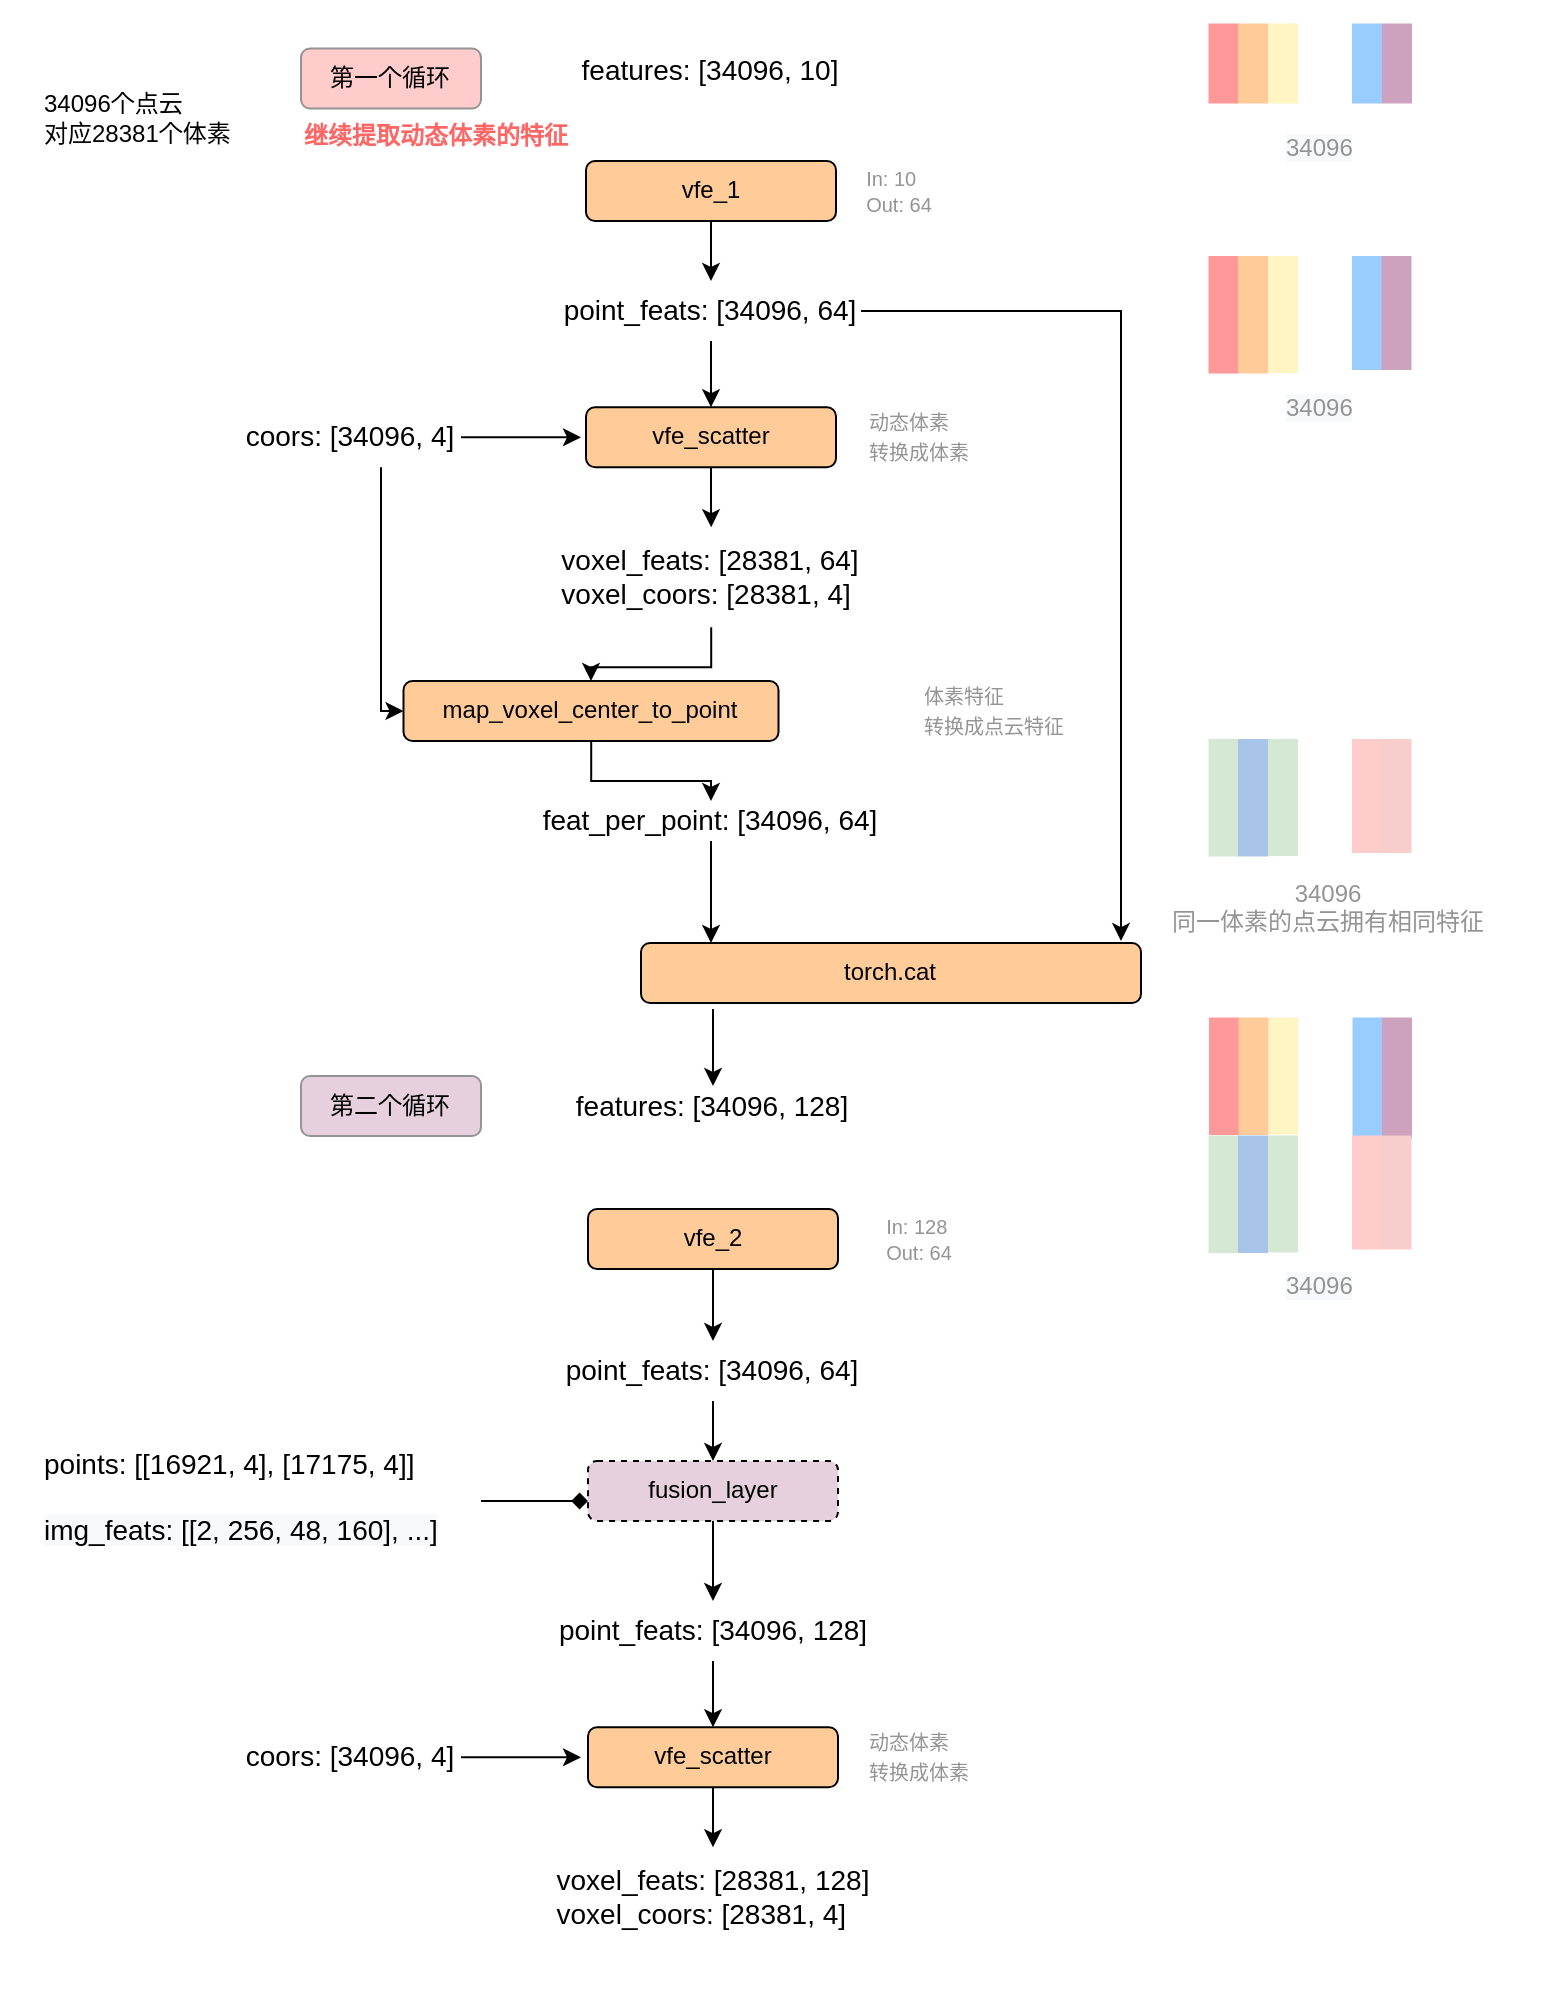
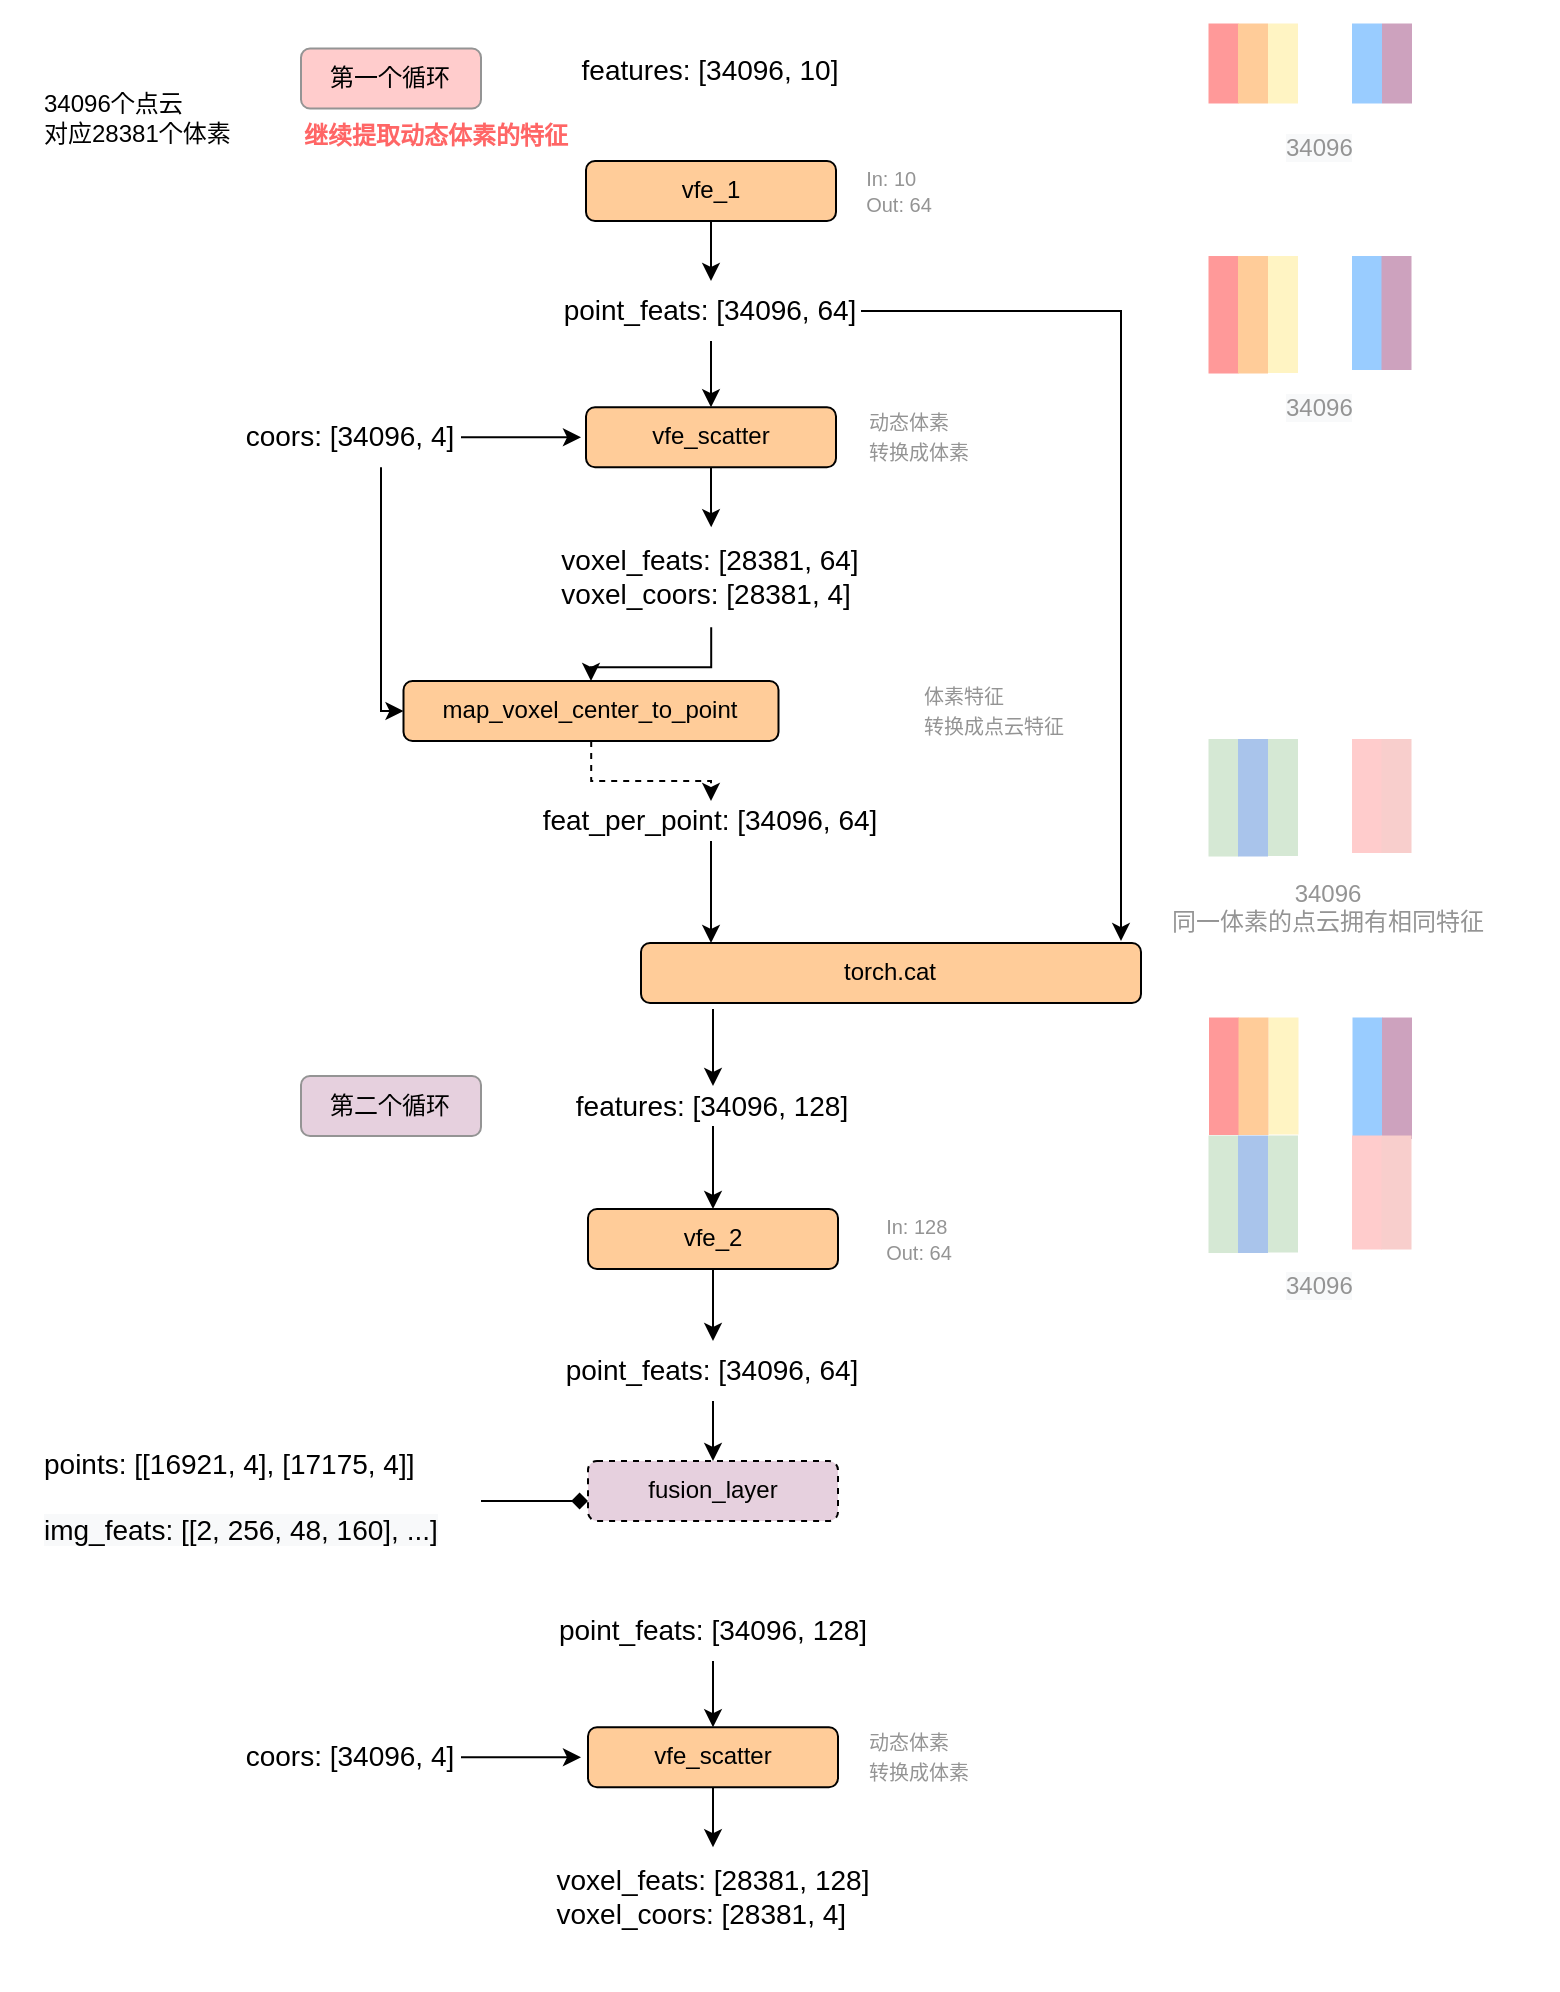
(635, 781) -> (635, 781)
none -> (713, 1161)
(713, 1554) -> none
